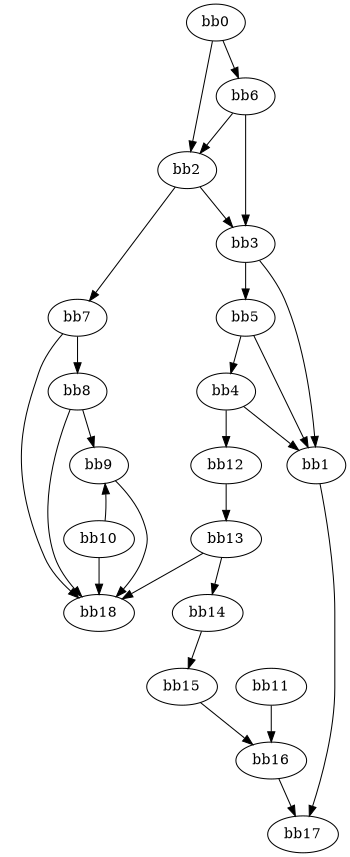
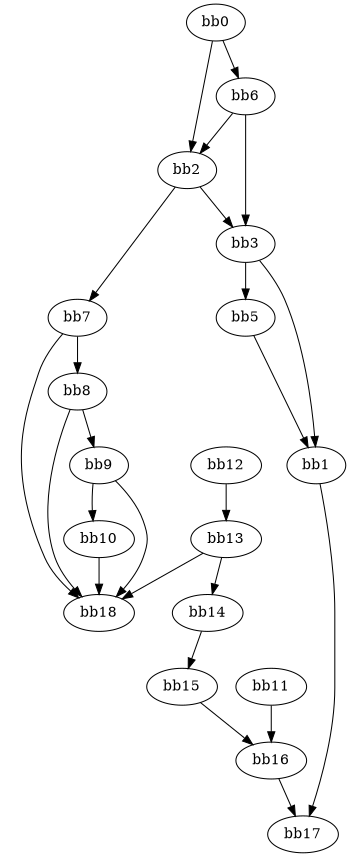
(226, 392) -> none
(106, 508) -> (92, 497)
